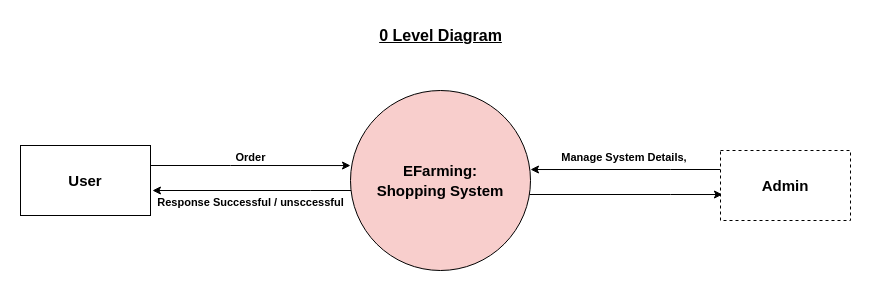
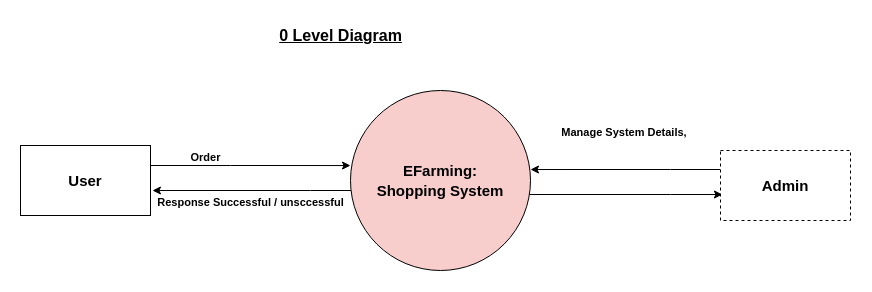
(441, 36) -> (341, 36)
(251, 156) -> (206, 156)
(626, 156) -> (626, 131)
